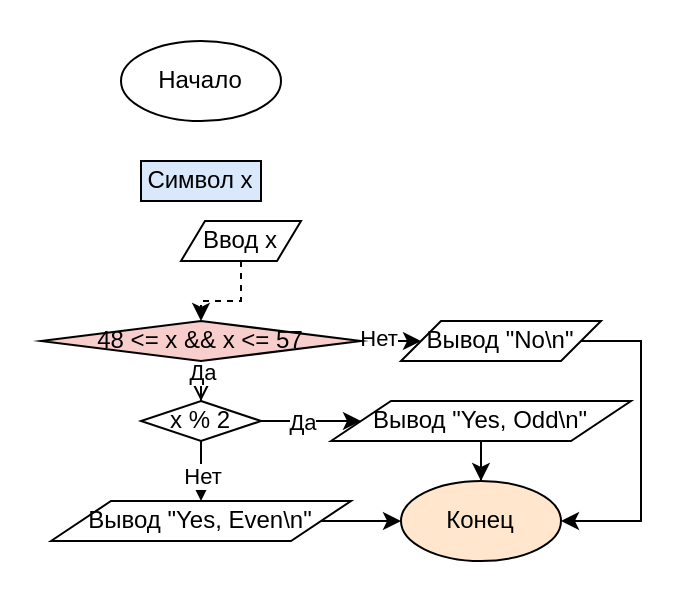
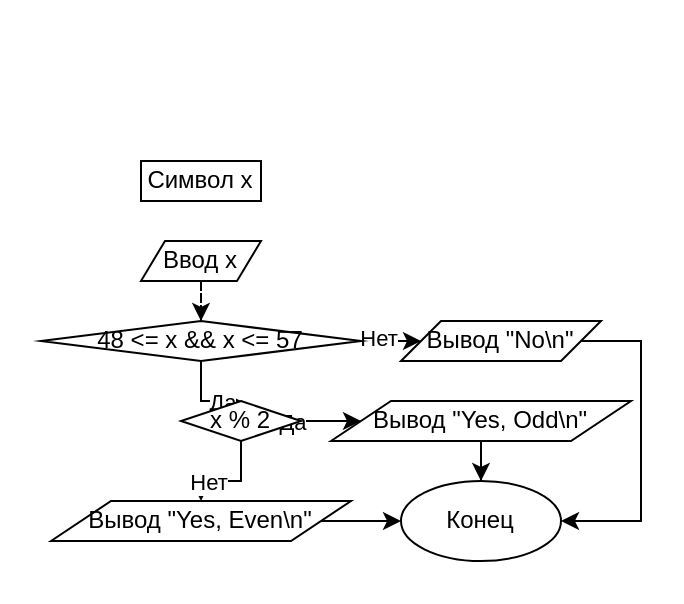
(201, 81) -> none
(201, 181) -> (201, 181)
(241, 241) -> (201, 261)
(201, 341) -> (201, 341)
(201, 421) -> (241, 421)
(481, 521) -> (481, 521)
